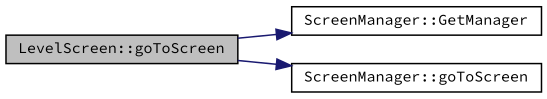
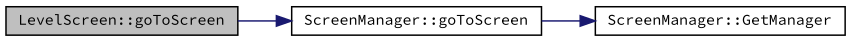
(257, 36) -> (561, 21)
